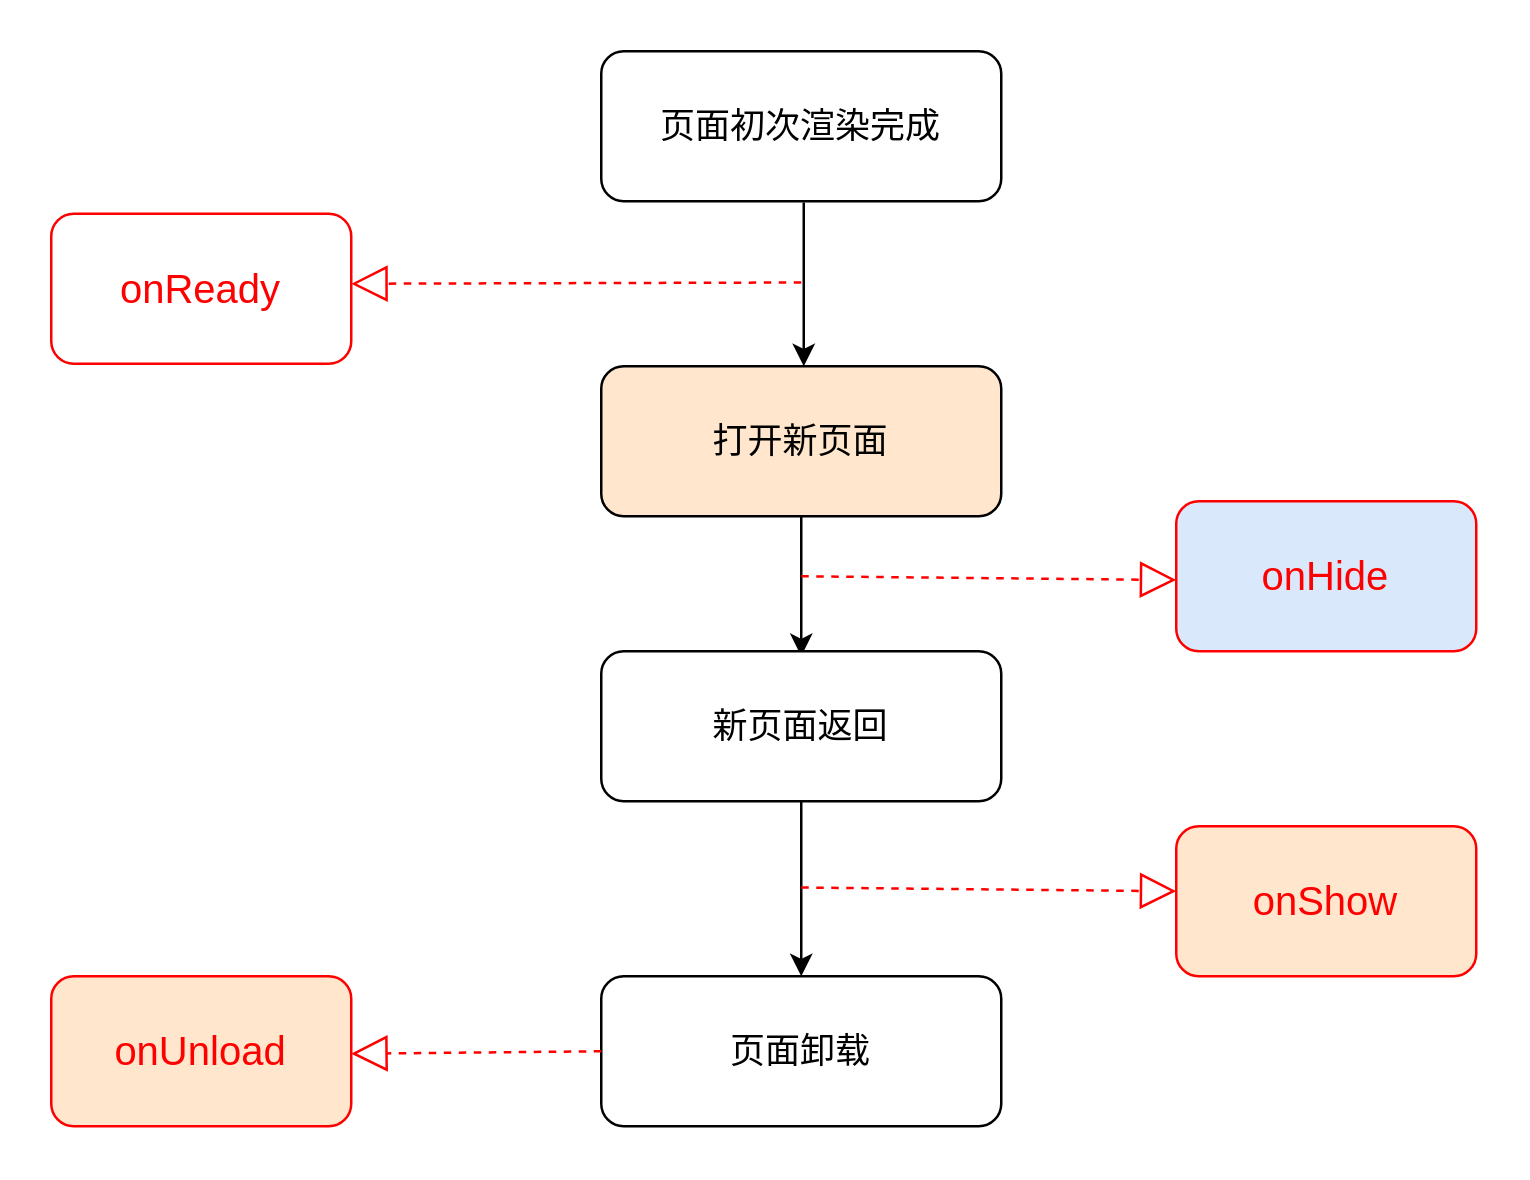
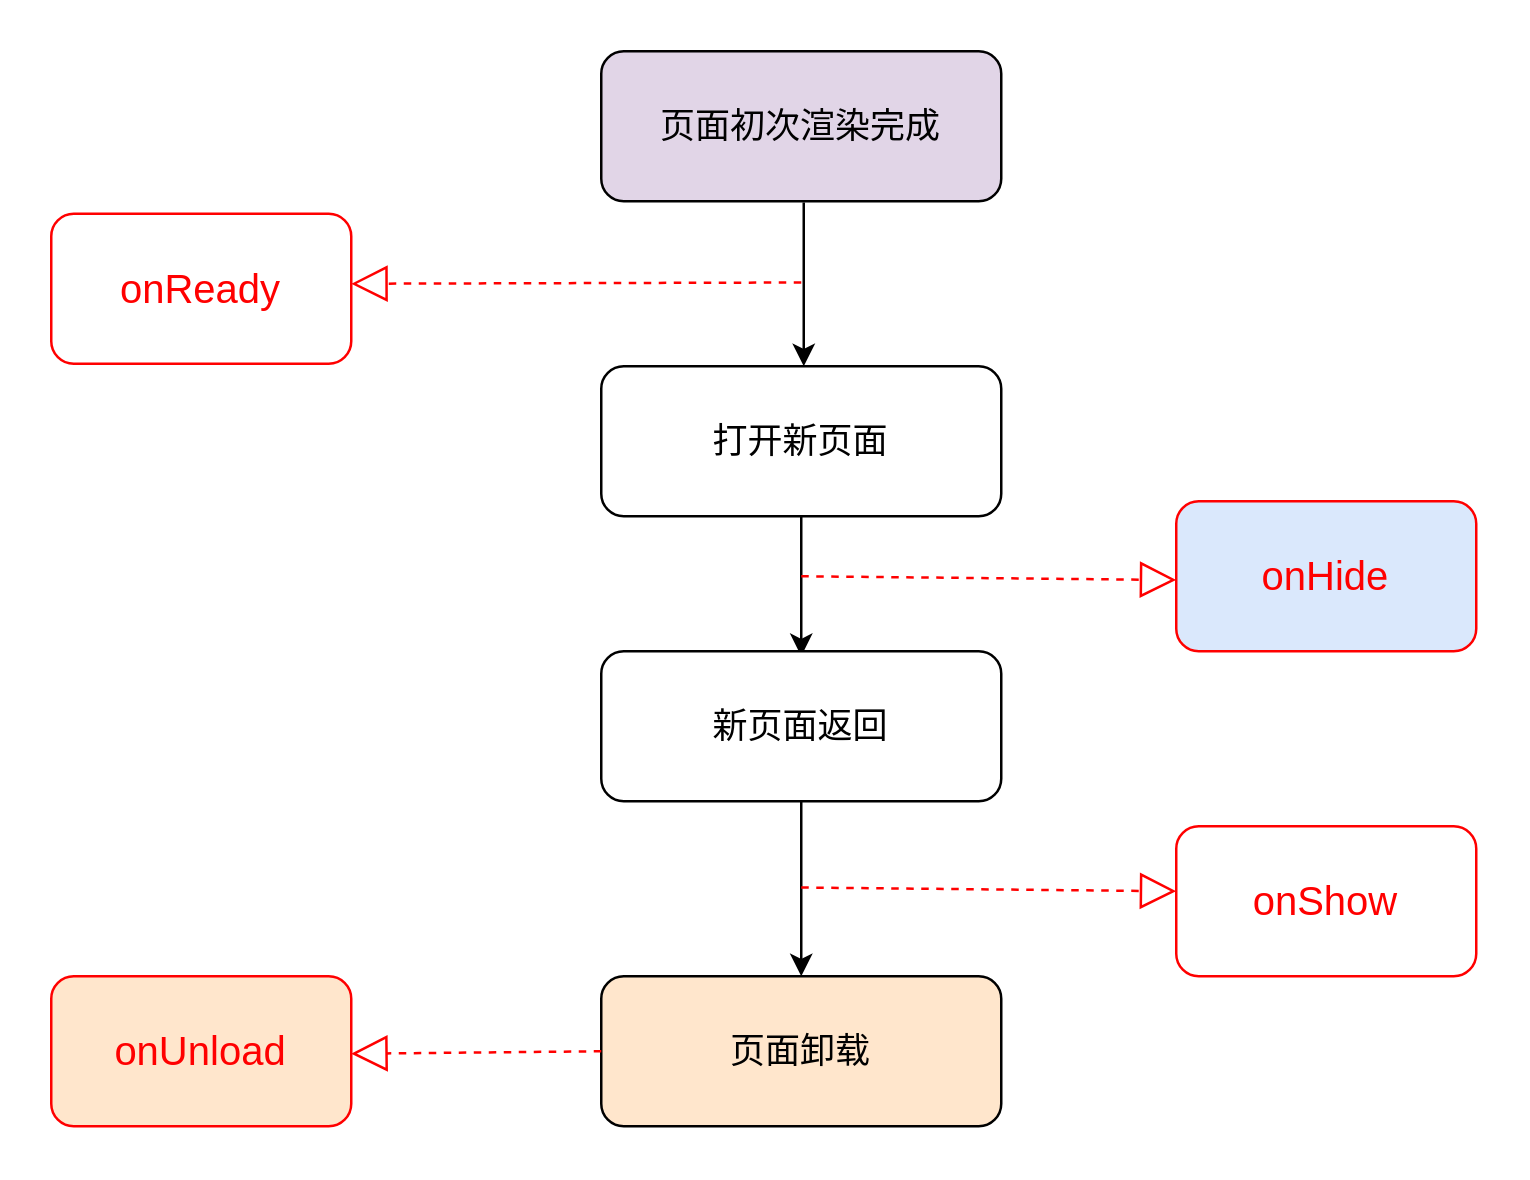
(801, 126) -> (801, 126)
(801, 441) -> (801, 441)
(1326, 901) -> (1326, 901)
(801, 1051) -> (801, 1051)
